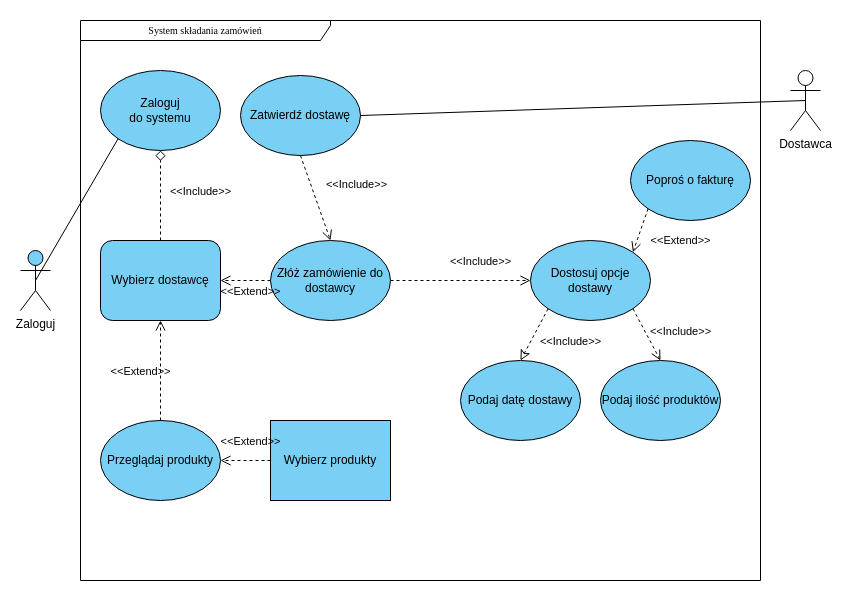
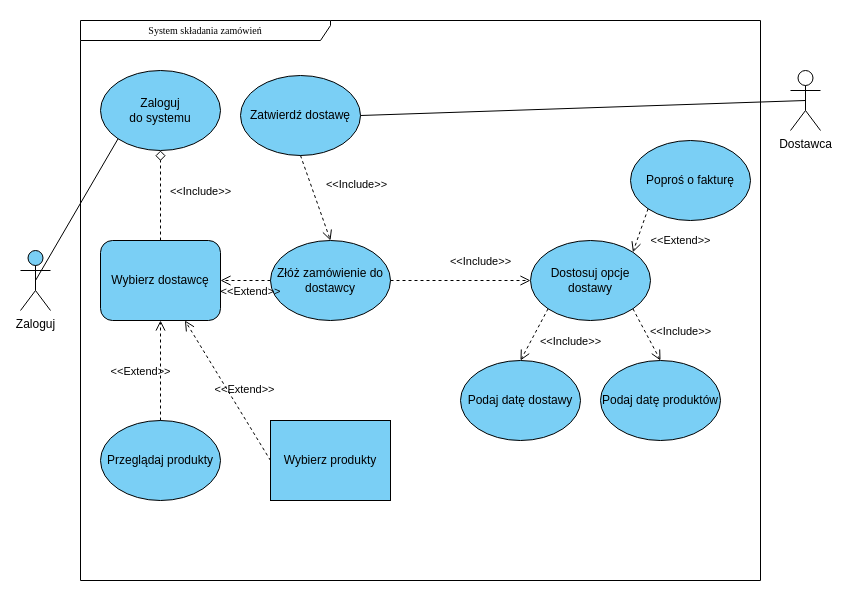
(525, 352) -> (524, 354)
(661, 401) -> (661, 401)
(247, 461) -> (229, 392)
